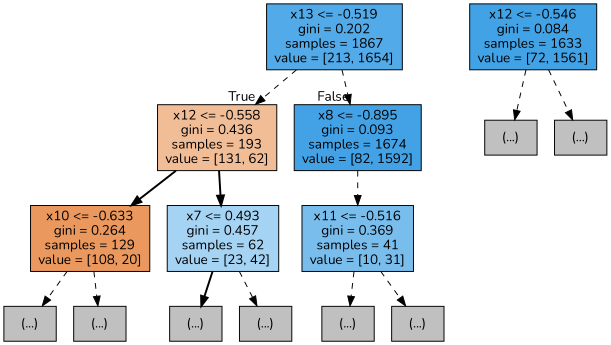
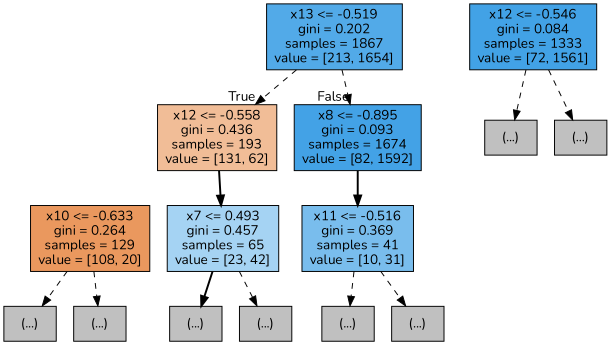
(533, 37) -> (533, 37)
(358, 183) -> (358, 183)
(158, 185) -> none
(223, 238) -> (223, 238)
